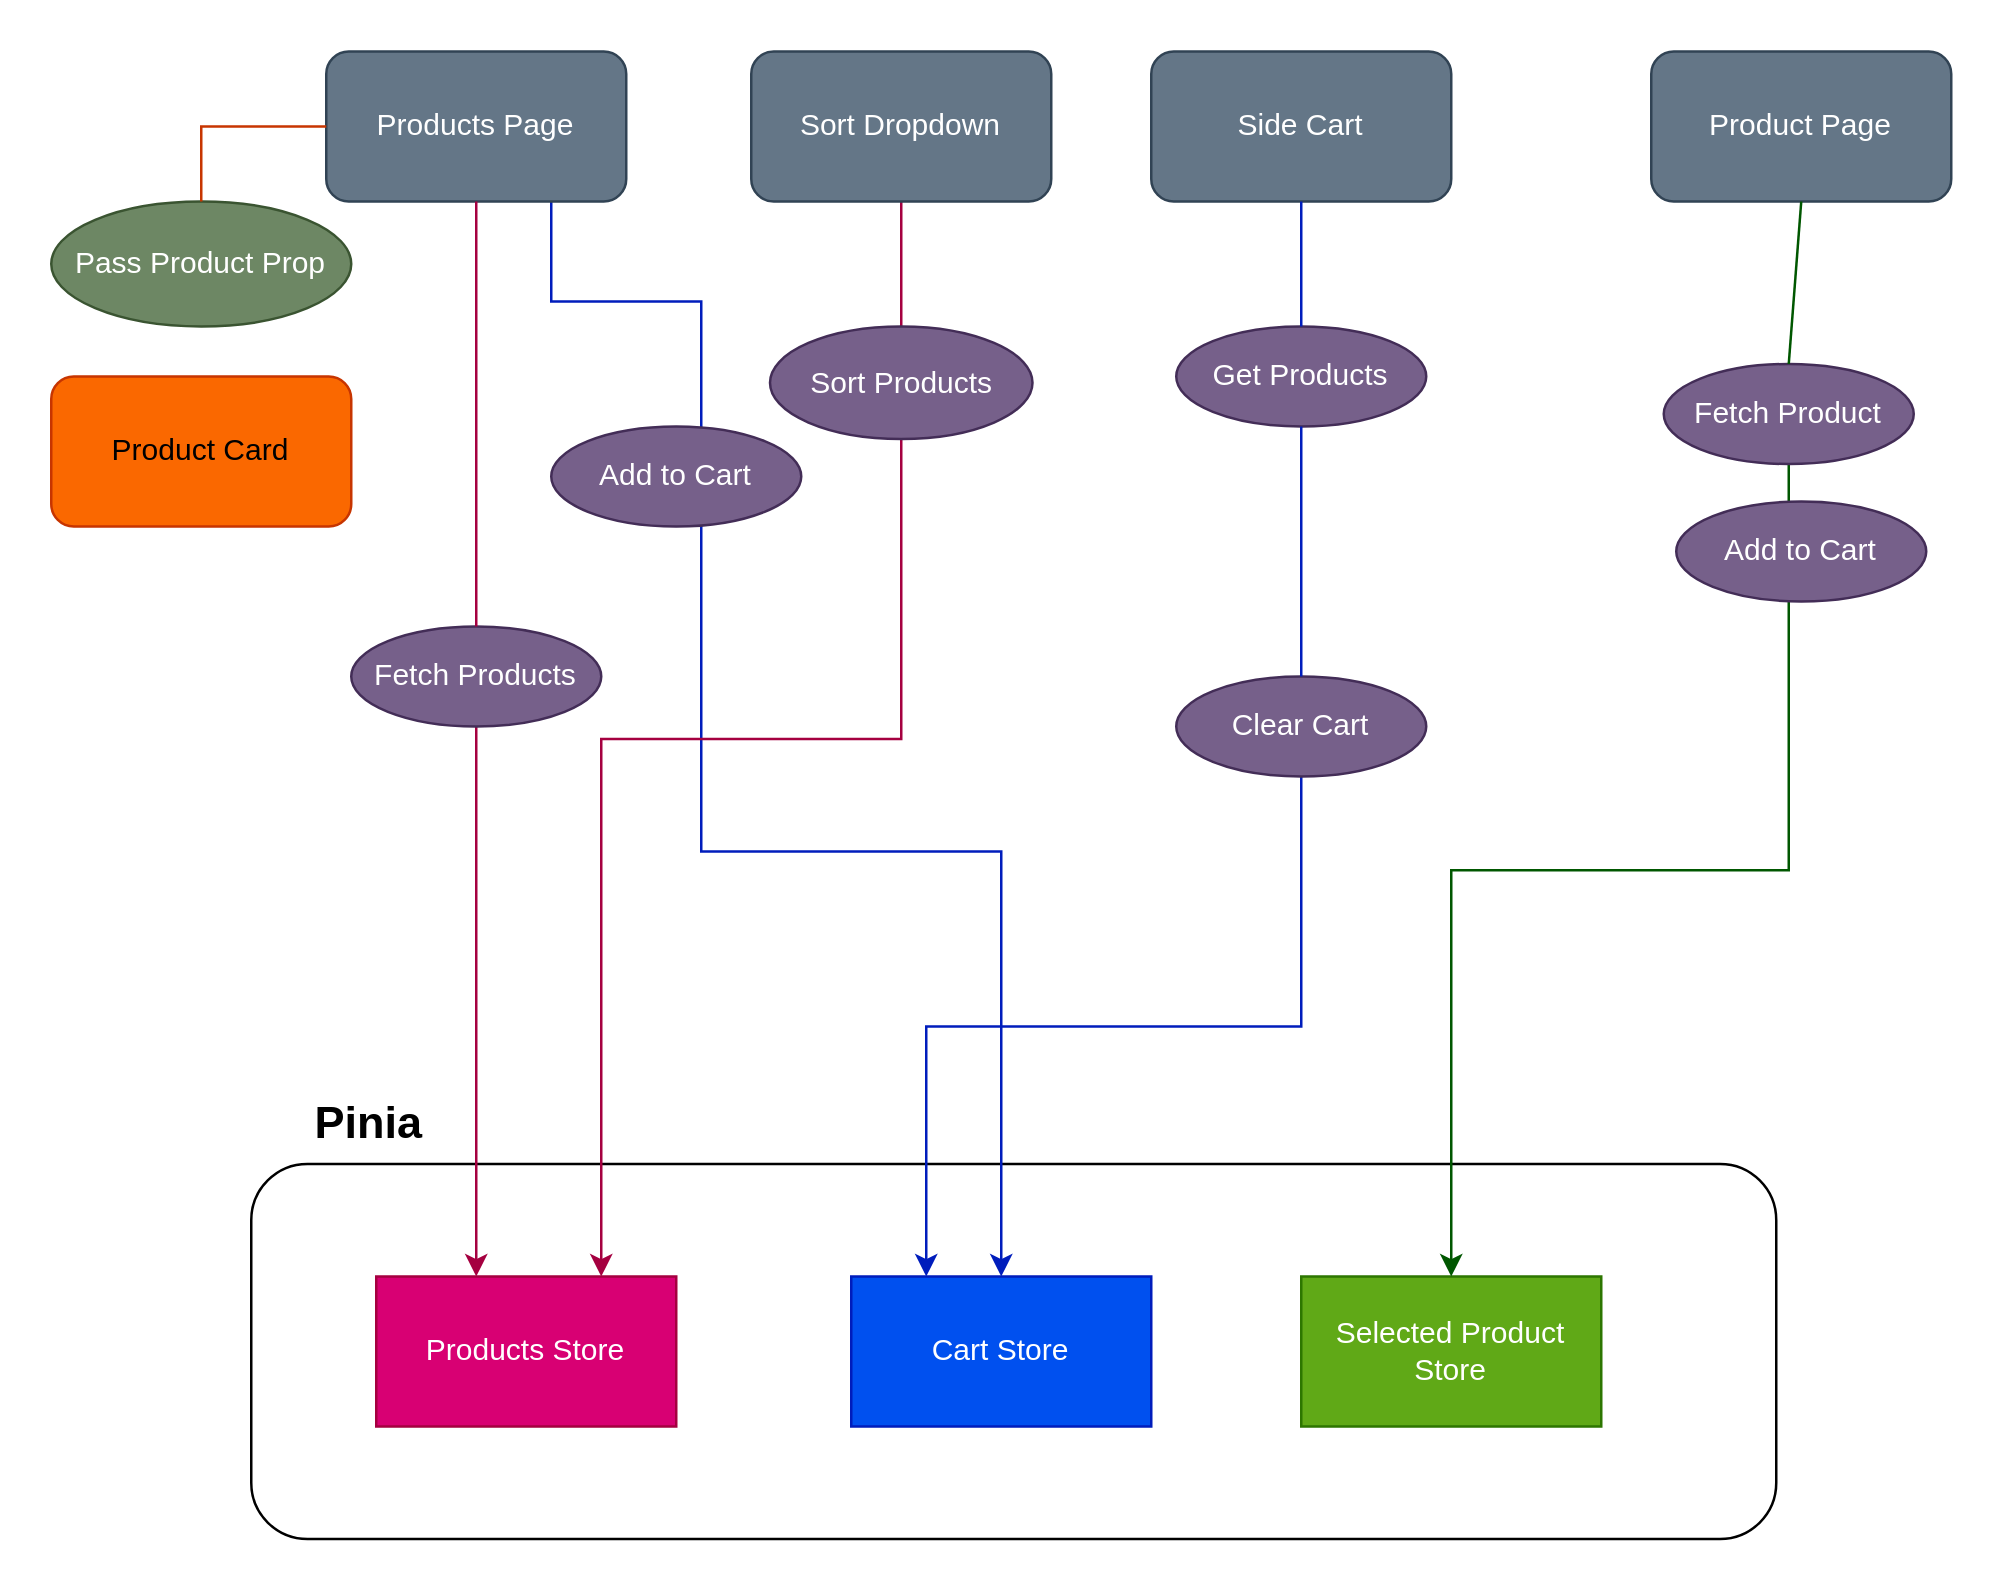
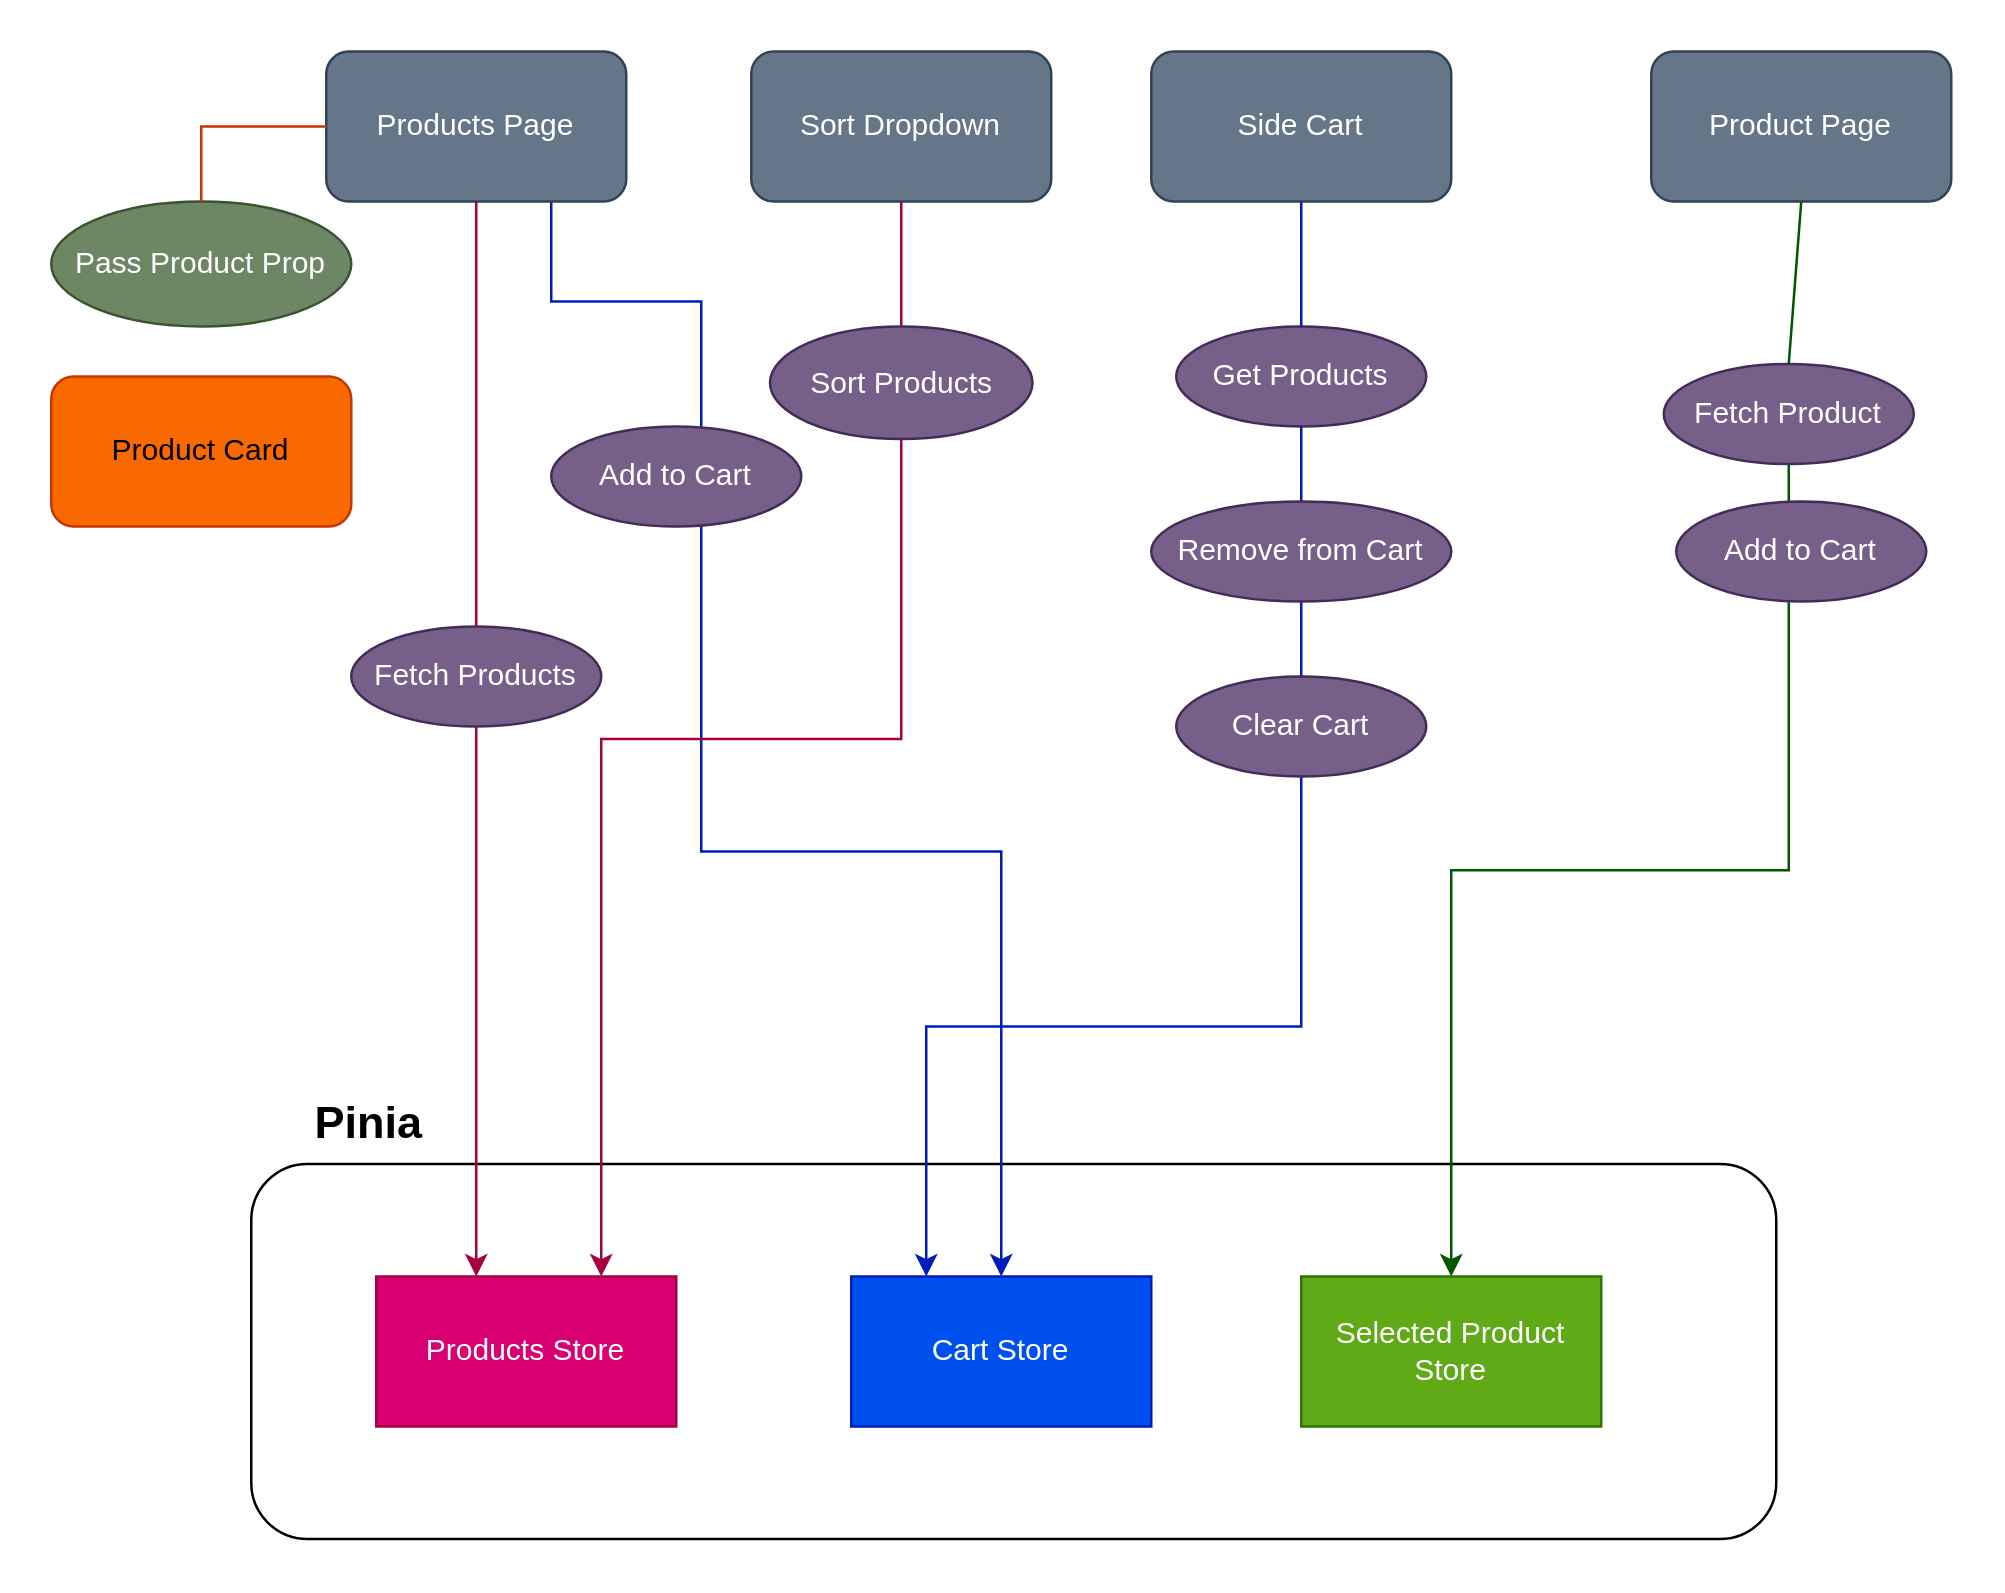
none -> (1301, 551)
